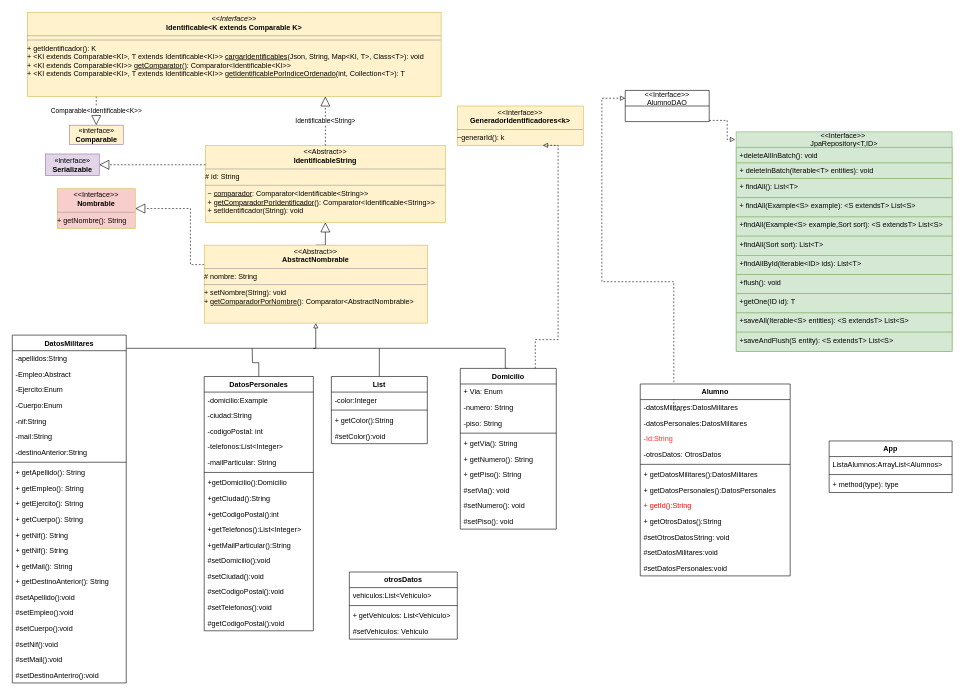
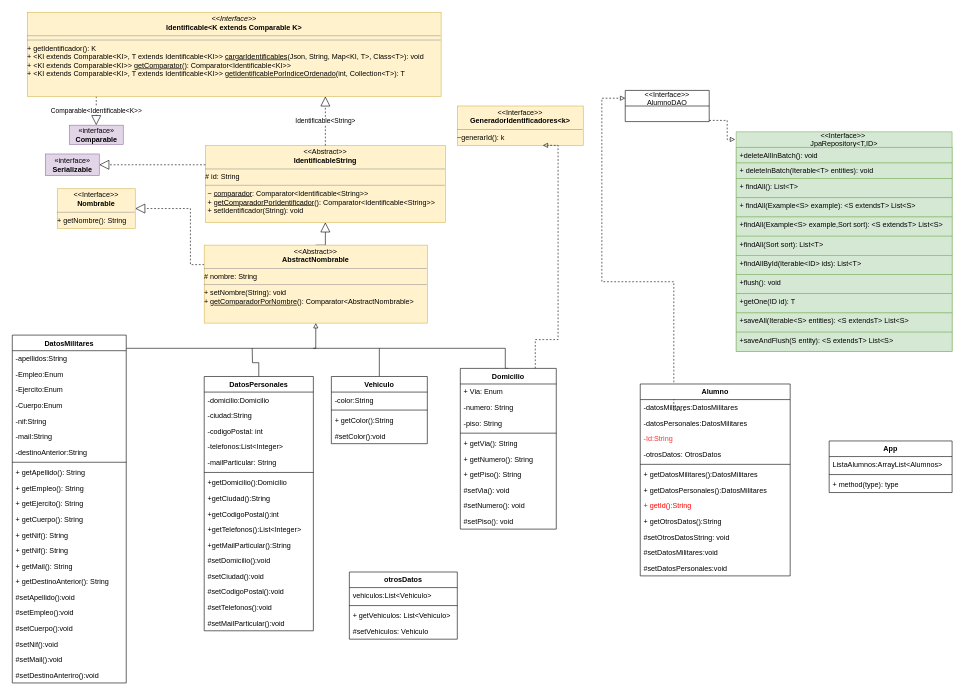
(96, 135) -> (96, 135)
(96, 209) -> (96, 209)
(46, 374) -> (38, 374)
(379, 385) -> (379, 385)
(238, 400) -> (239, 400)
(361, 400) -> (358, 400)
(717, 491) -> (713, 491)
(250, 623) -> (252, 623)
